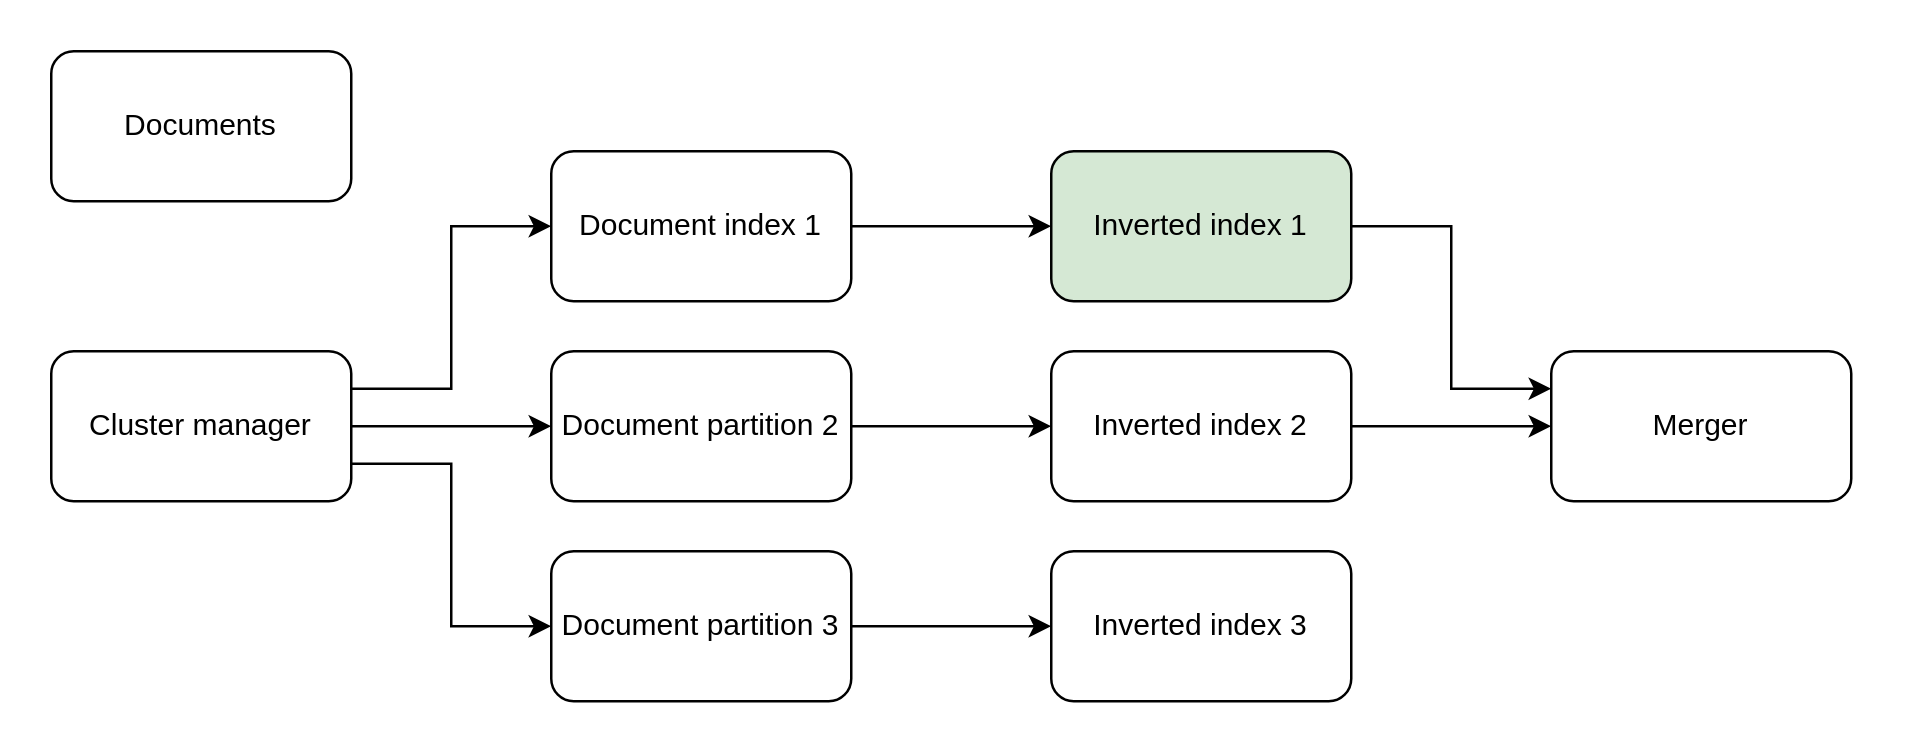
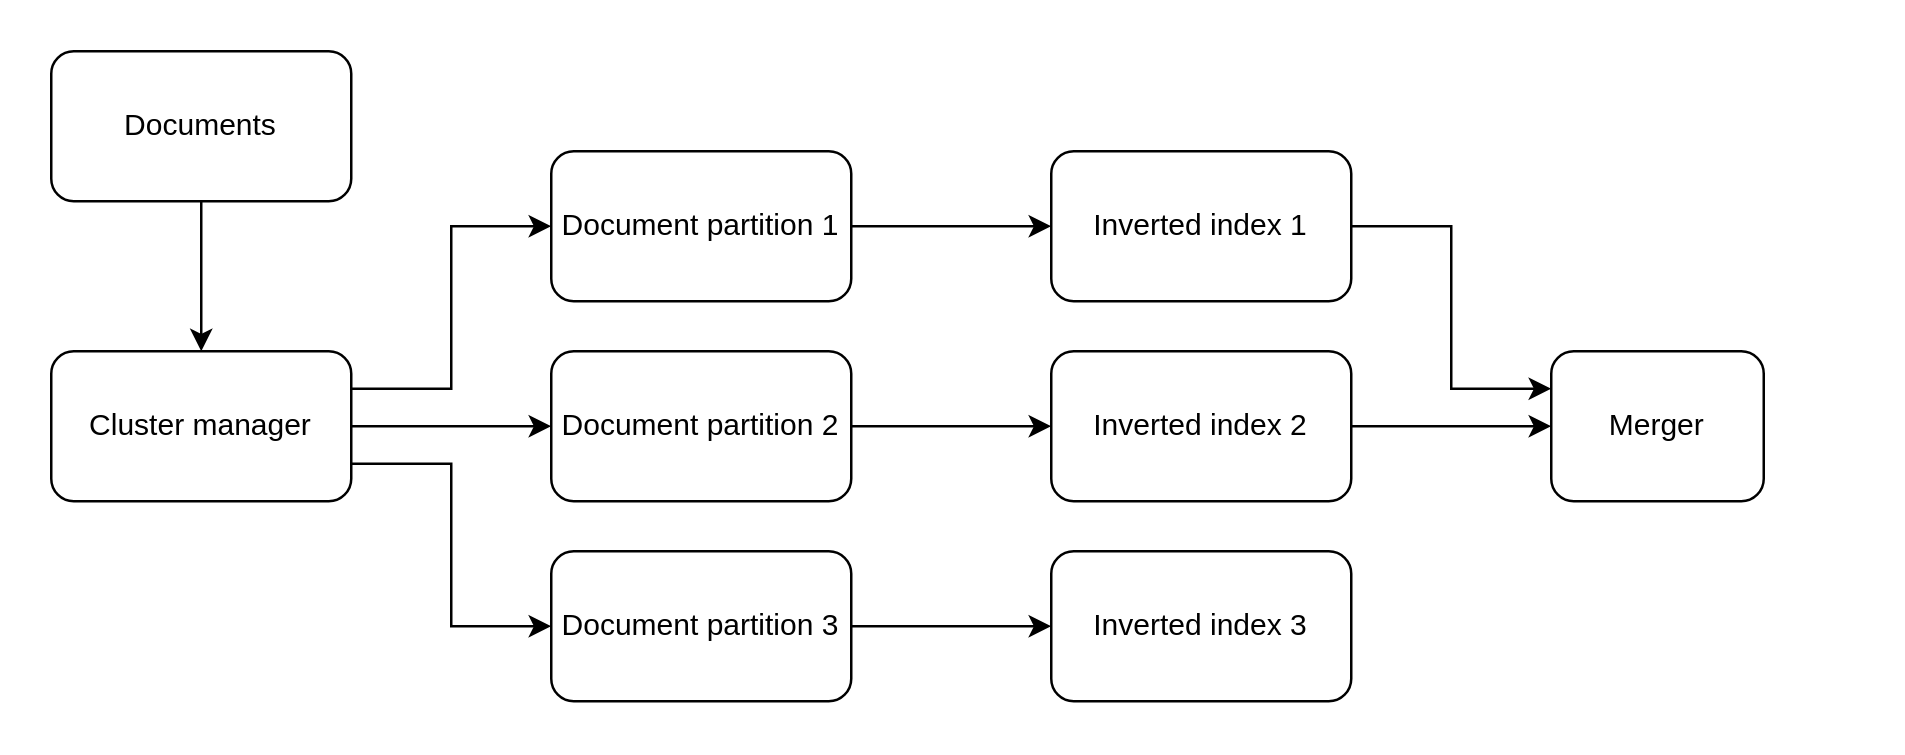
(701, 226) -> (701, 226)
(1201, 226) -> (1201, 226)
none -> (201, 268)
(1701, 426) -> (1658, 426)
